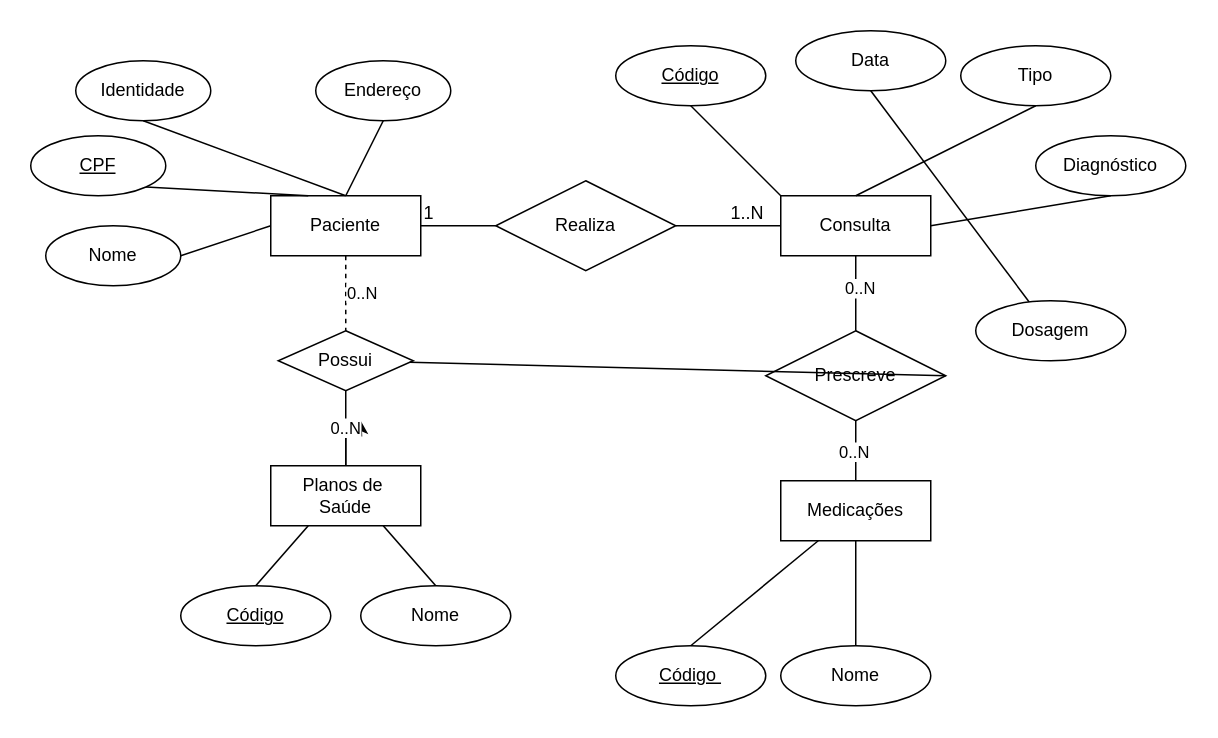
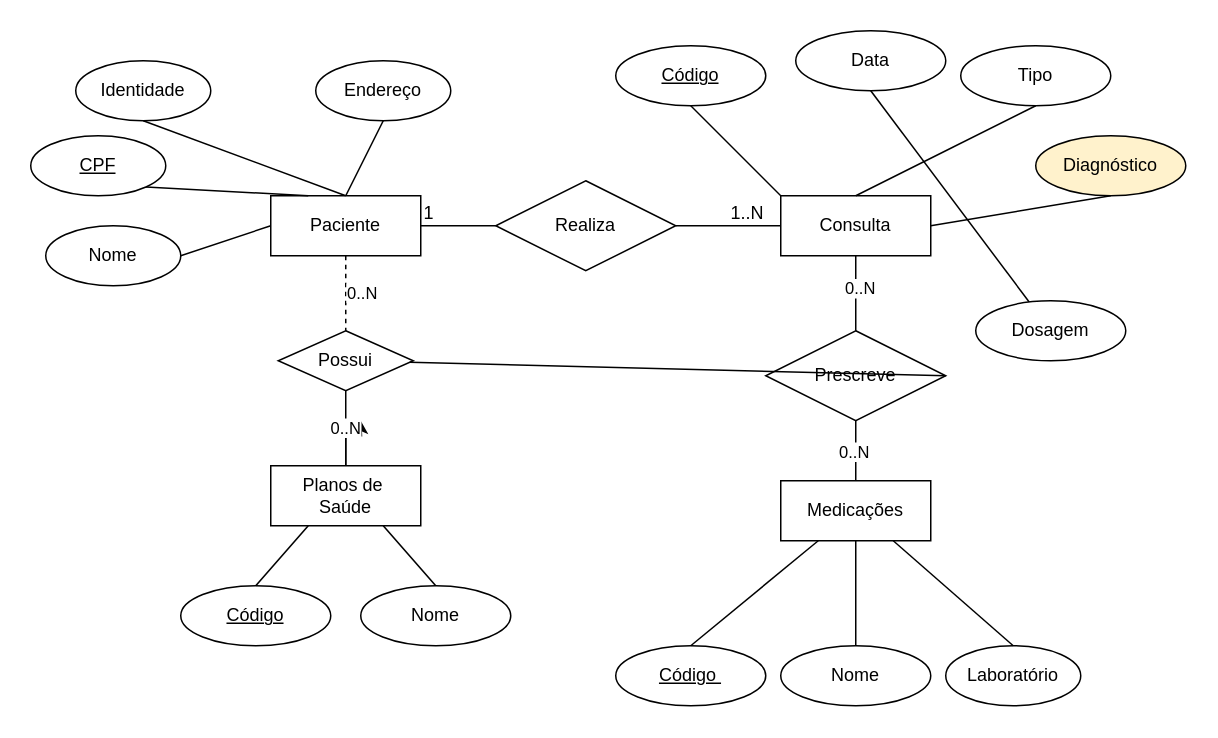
(1111, 166) -> (1111, 166)
none -> (953, 593)
none -> (1013, 676)
